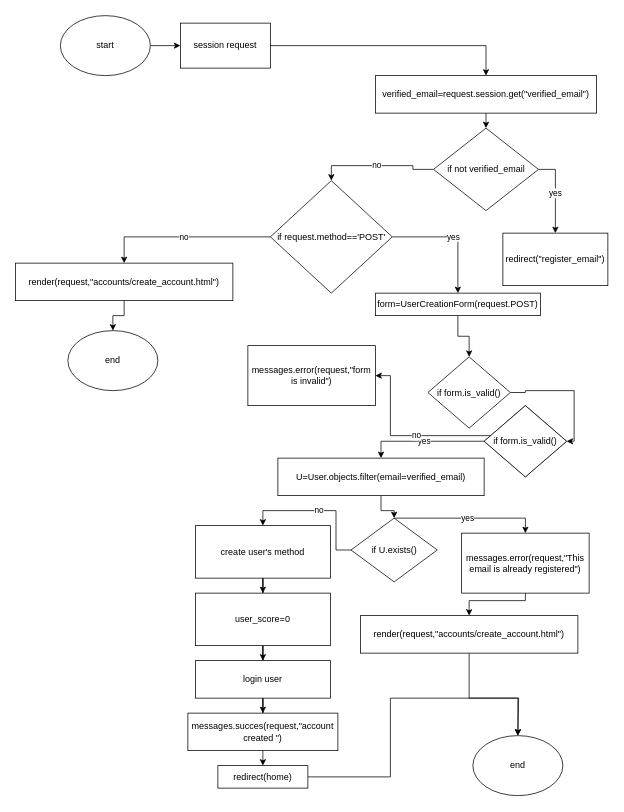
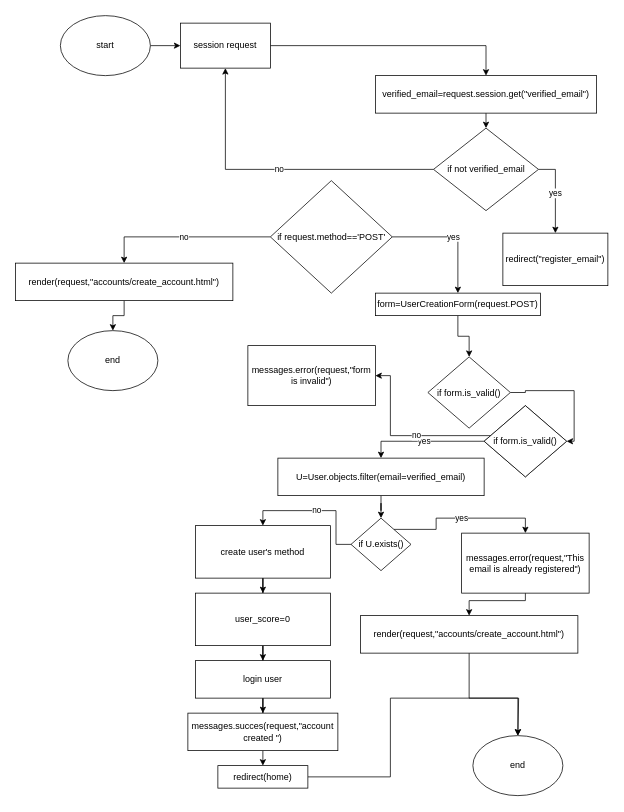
(369, 165) -> (271, 169)
(394, 550) -> (381, 544)
